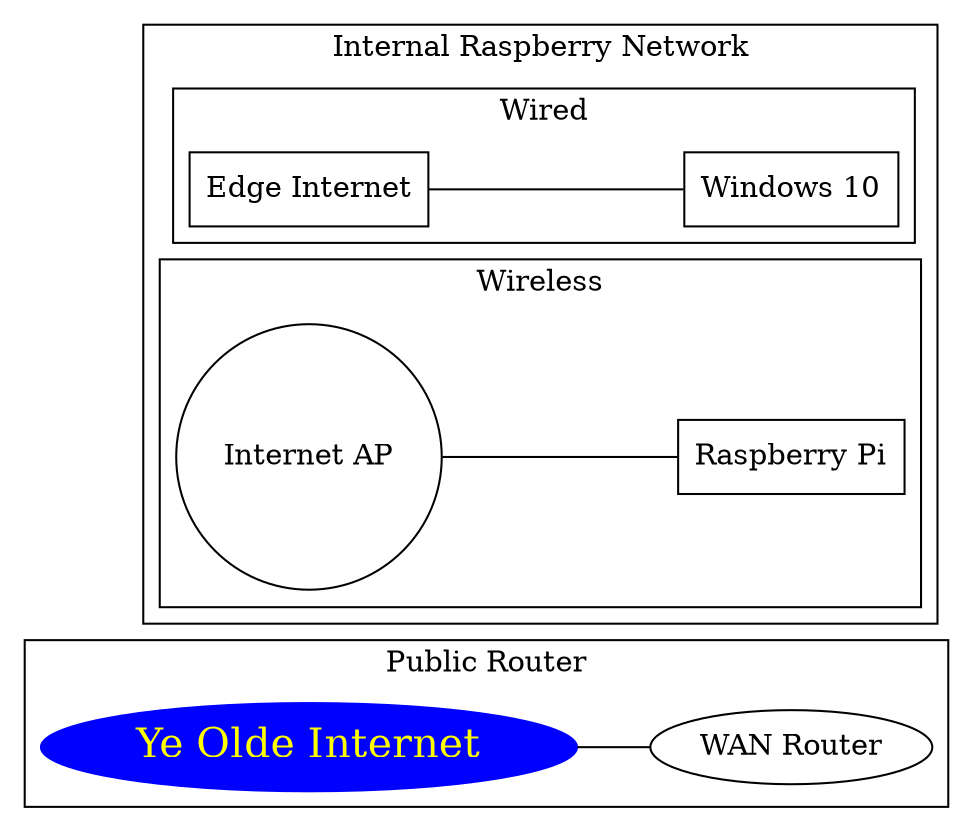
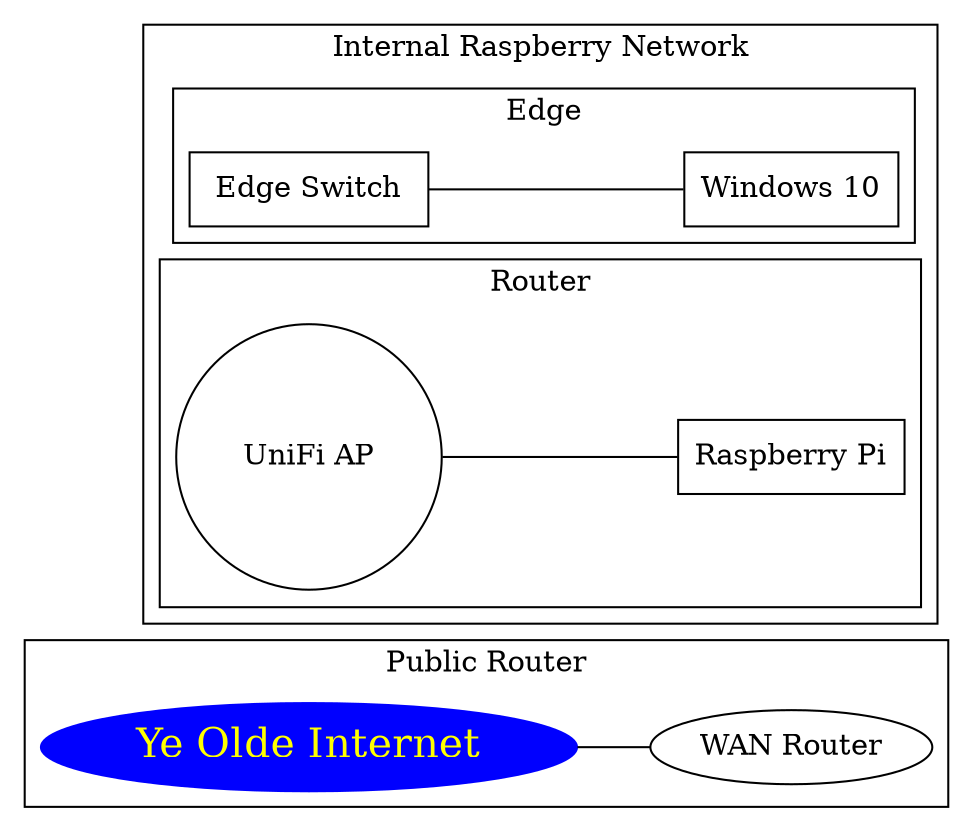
(544, 112) -> (544, 112)
(309, 189) -> (309, 189)
(540, 283) -> (540, 283)
(309, 457) -> (309, 457)
